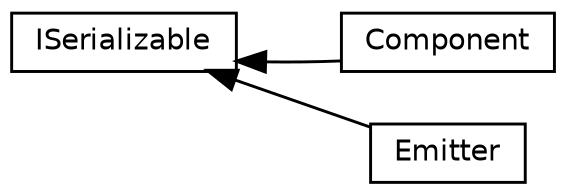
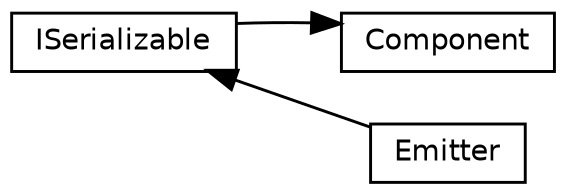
(304, 62) -> (274, 23)
